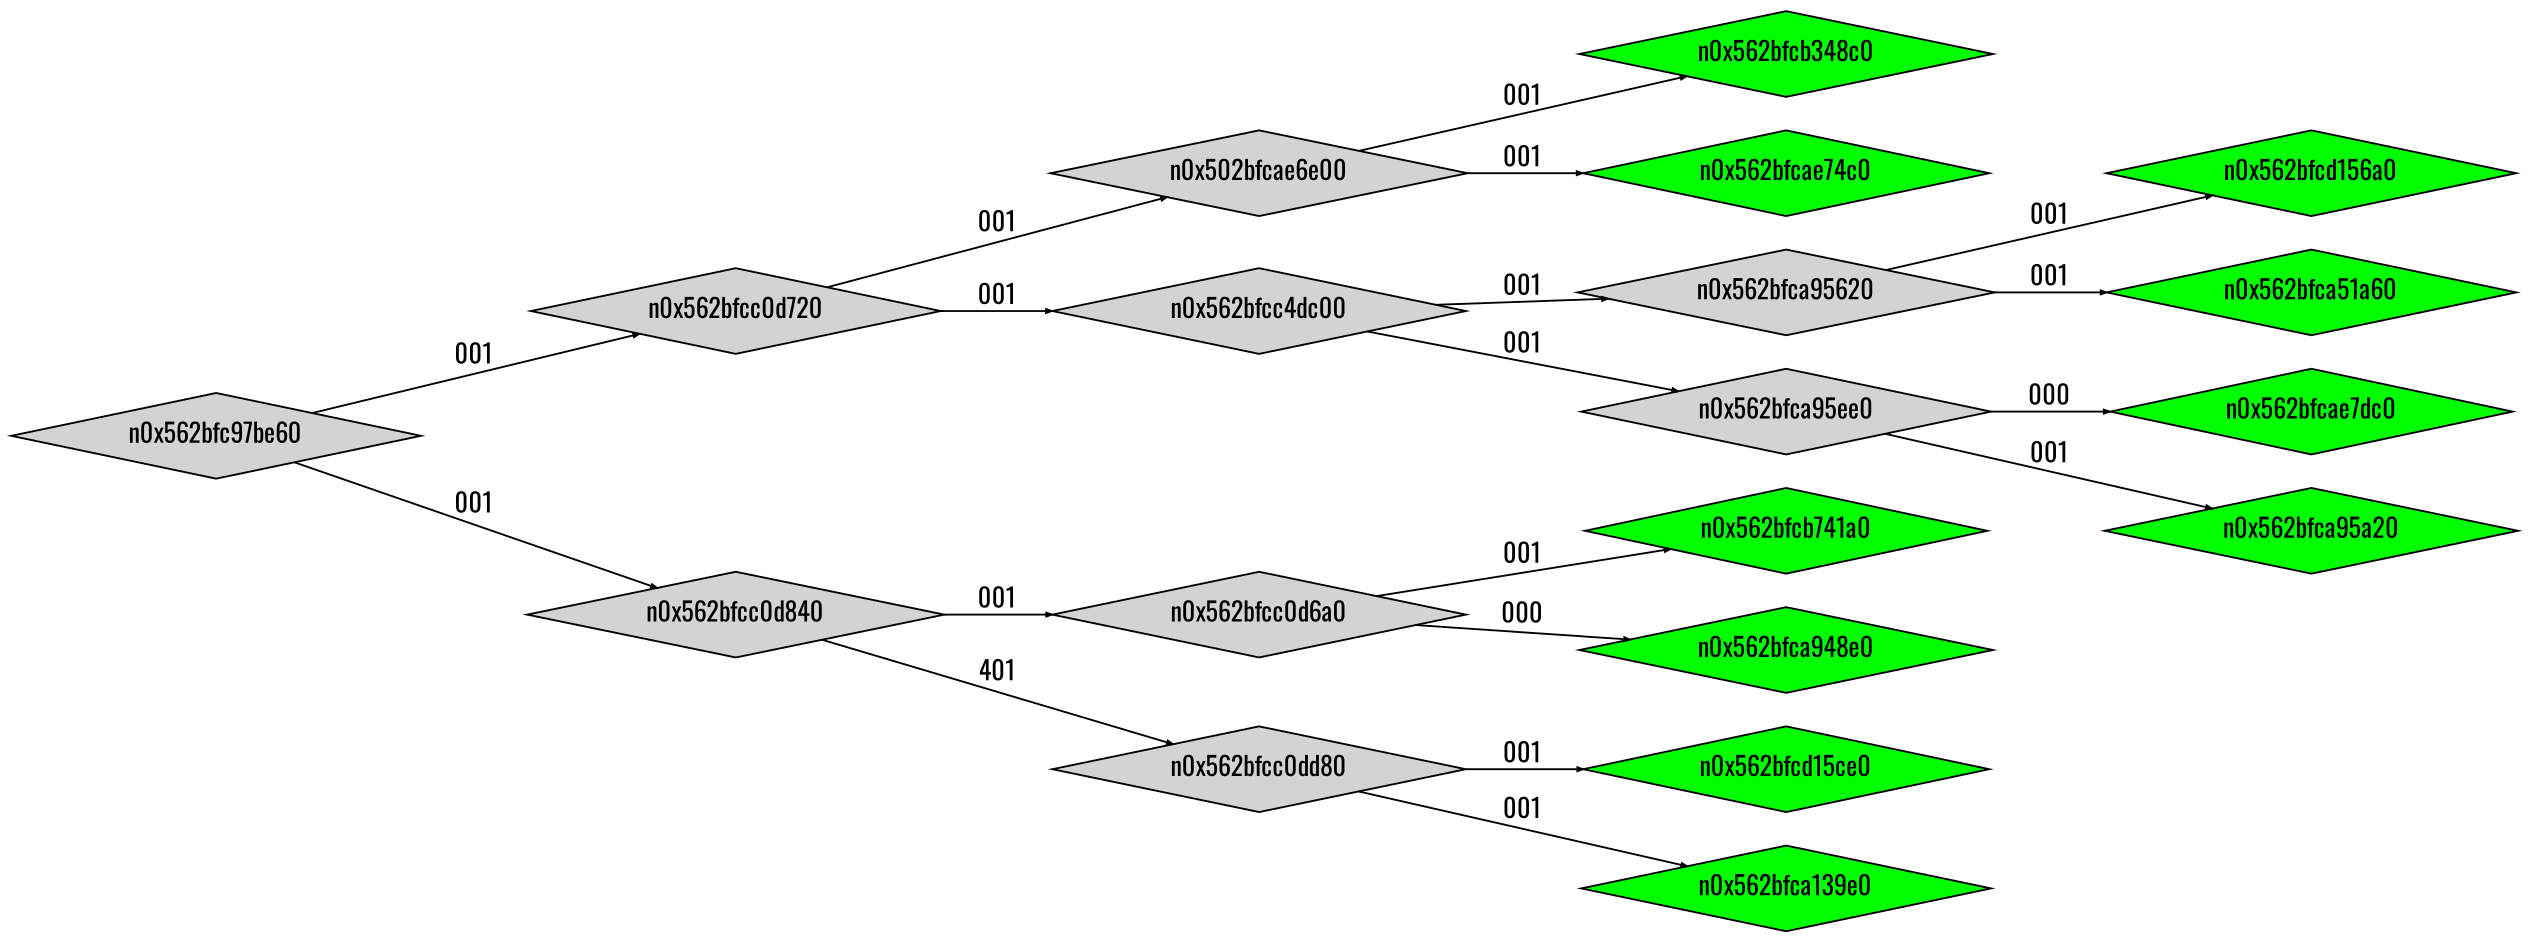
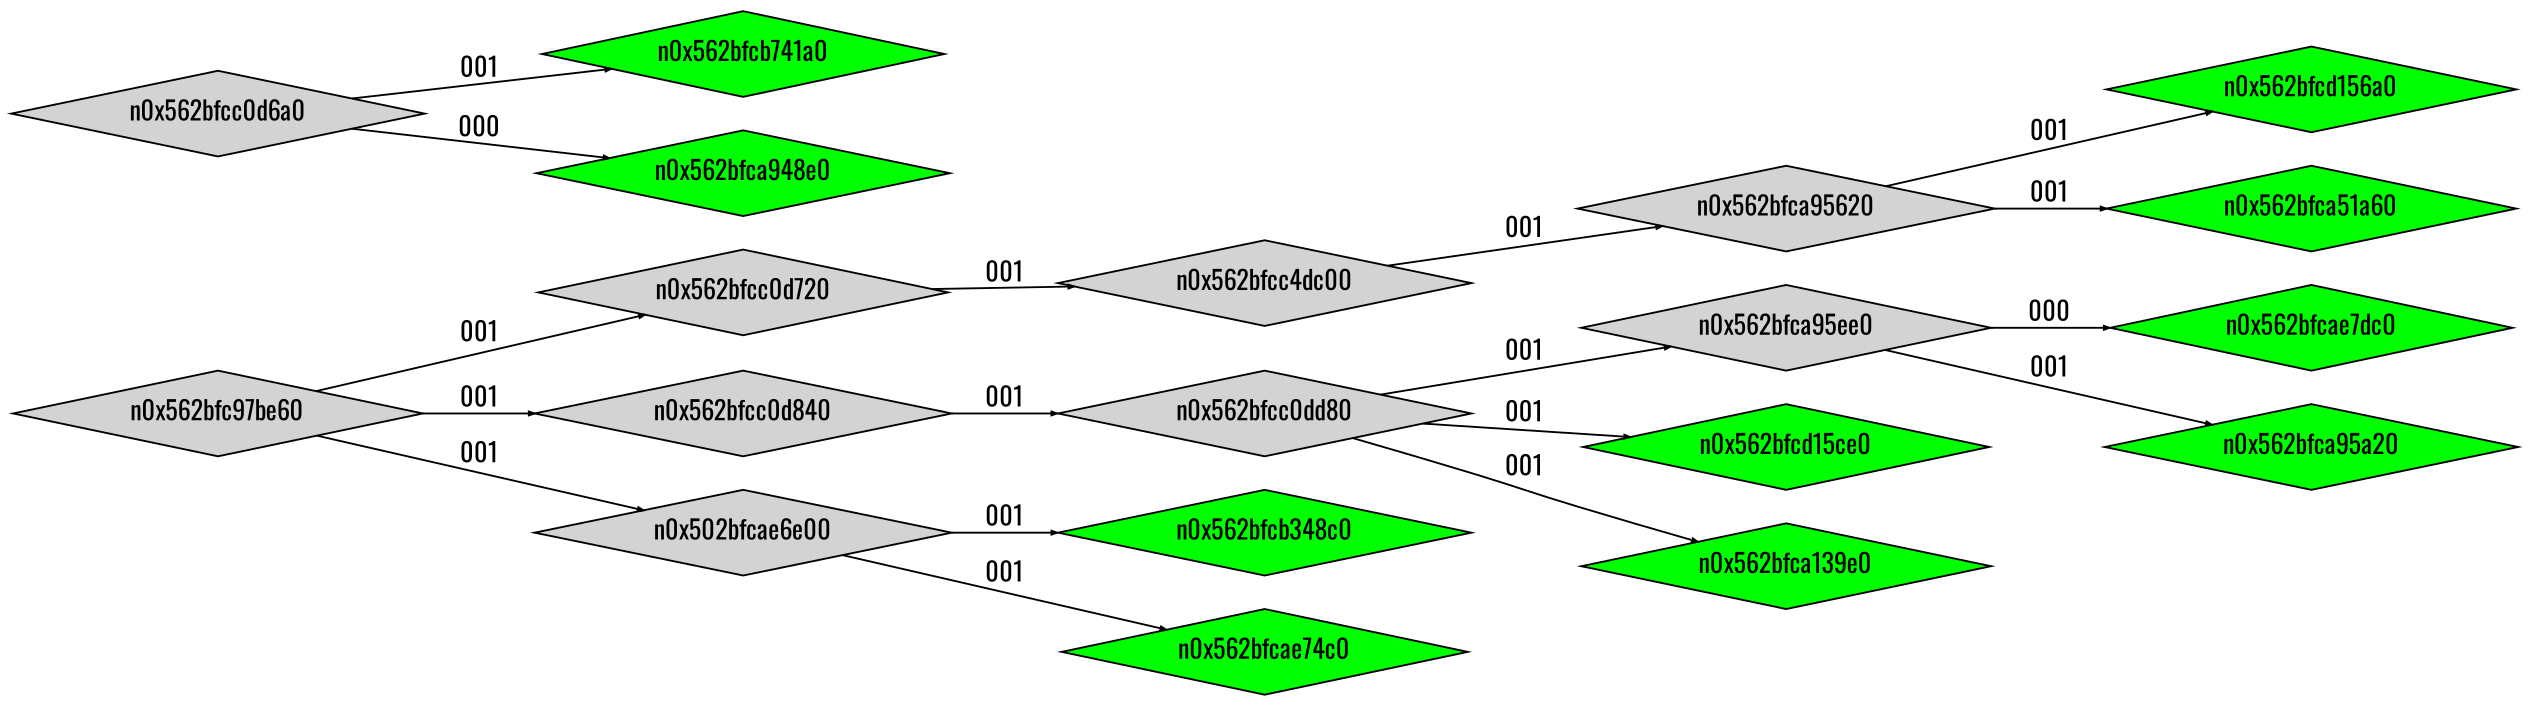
(994, 243) -> (478, 472)
(1520, 361) -> (1523, 371)
(995, 615) -> none
(997, 673) -> (1005, 400)
